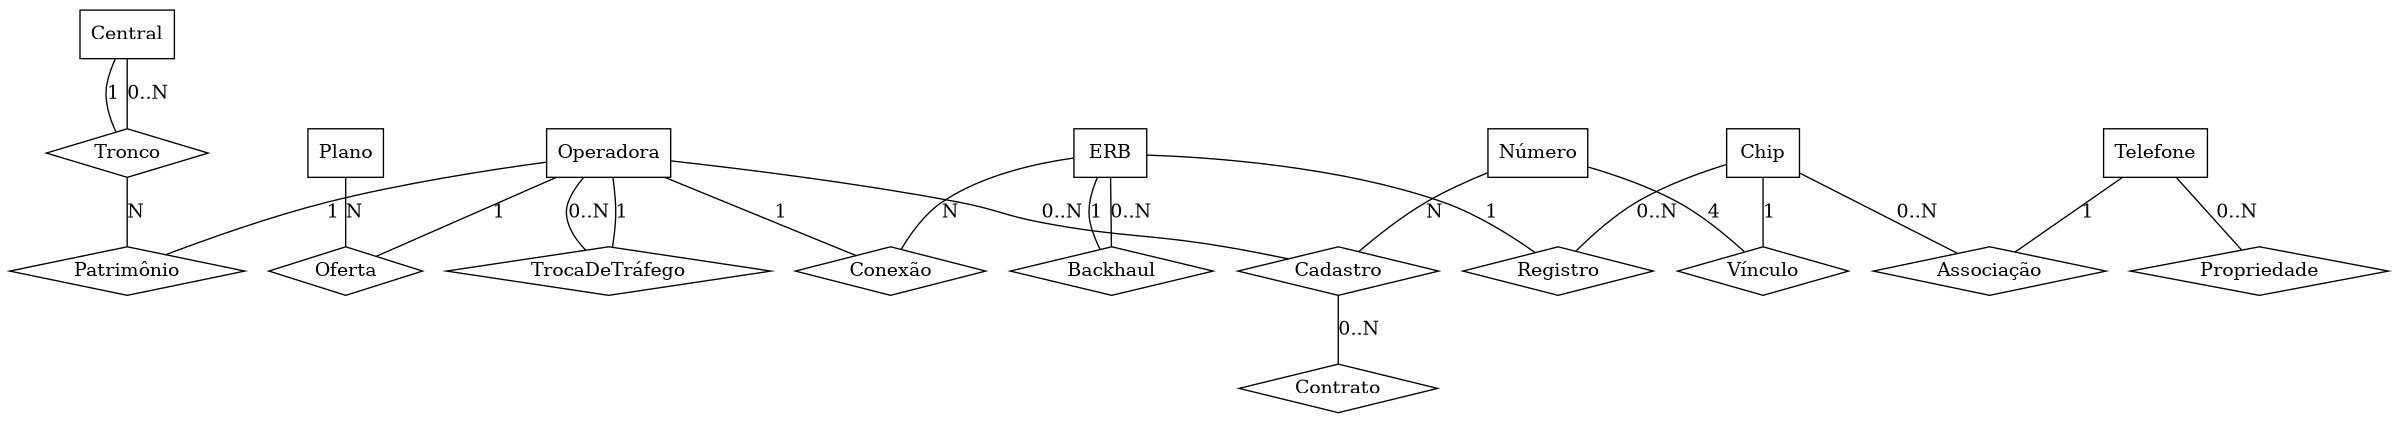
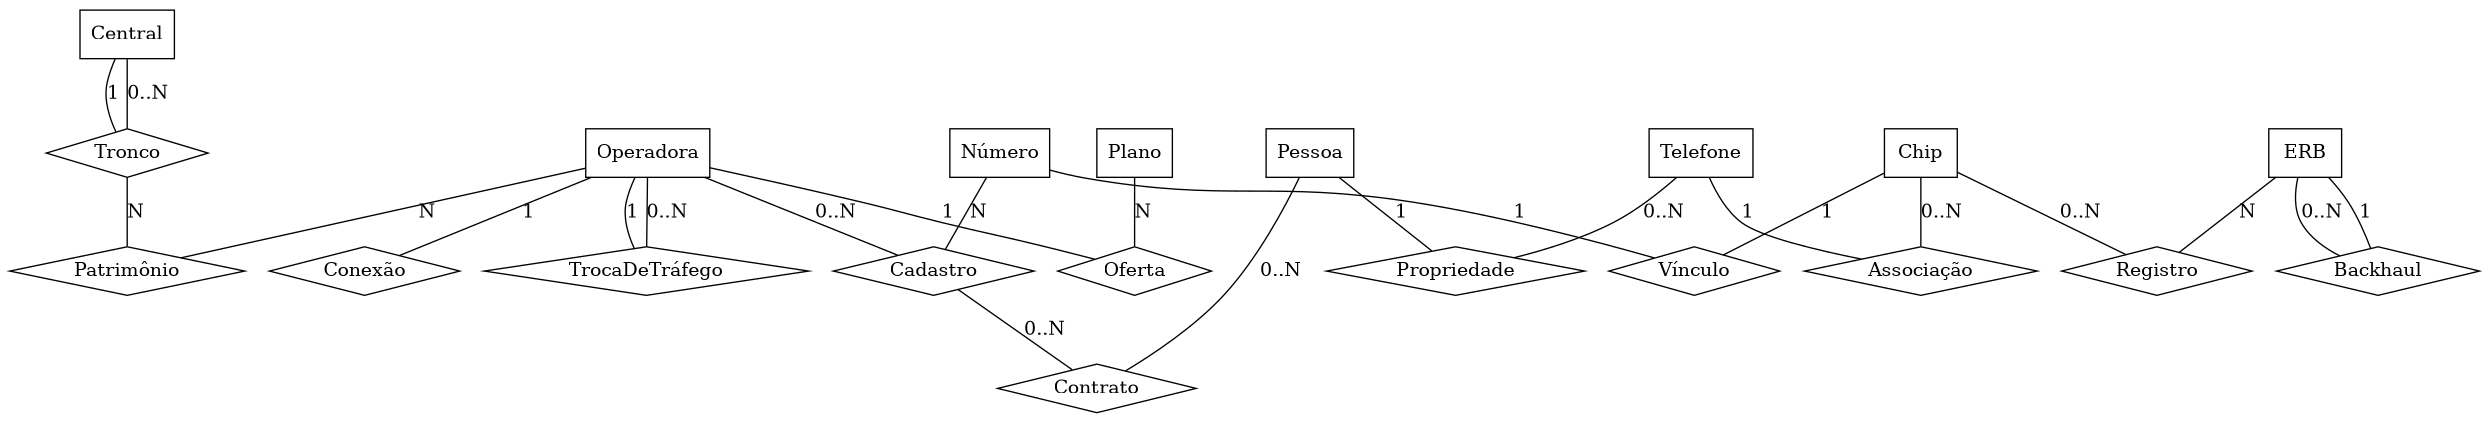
none -> (1310, 153)
(976, 184) -> none
(334, 212) -> (427, 212)
(1492, 212) -> (2248, 212)
(1714, 212) -> (1520, 212)
